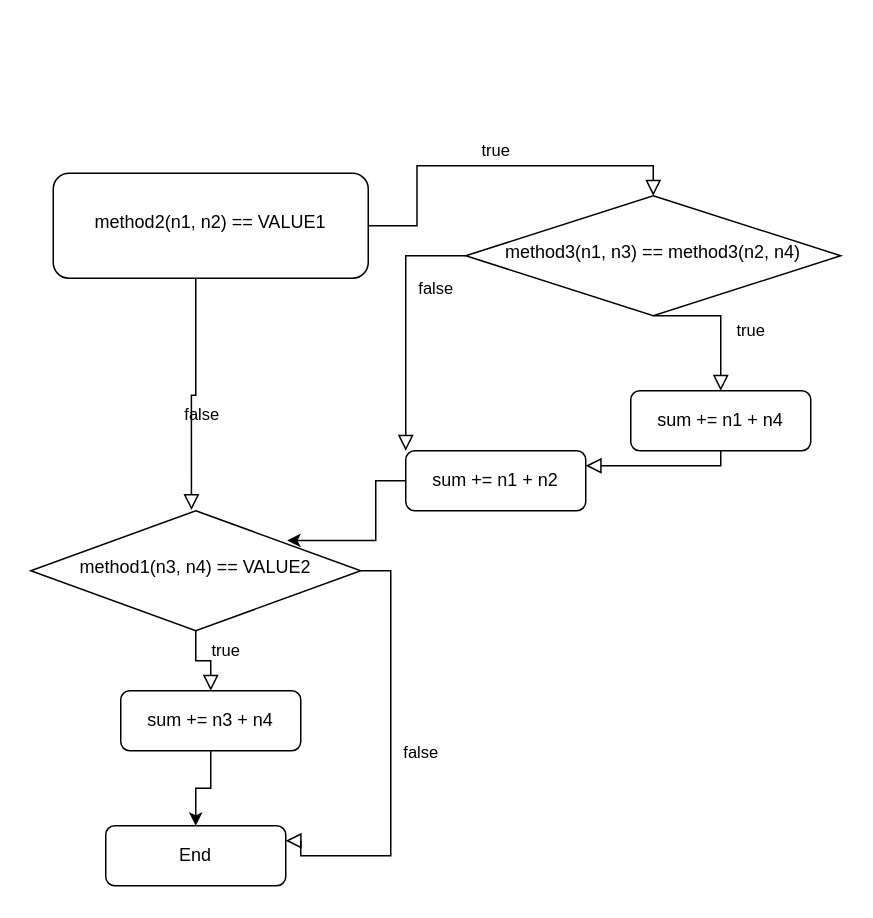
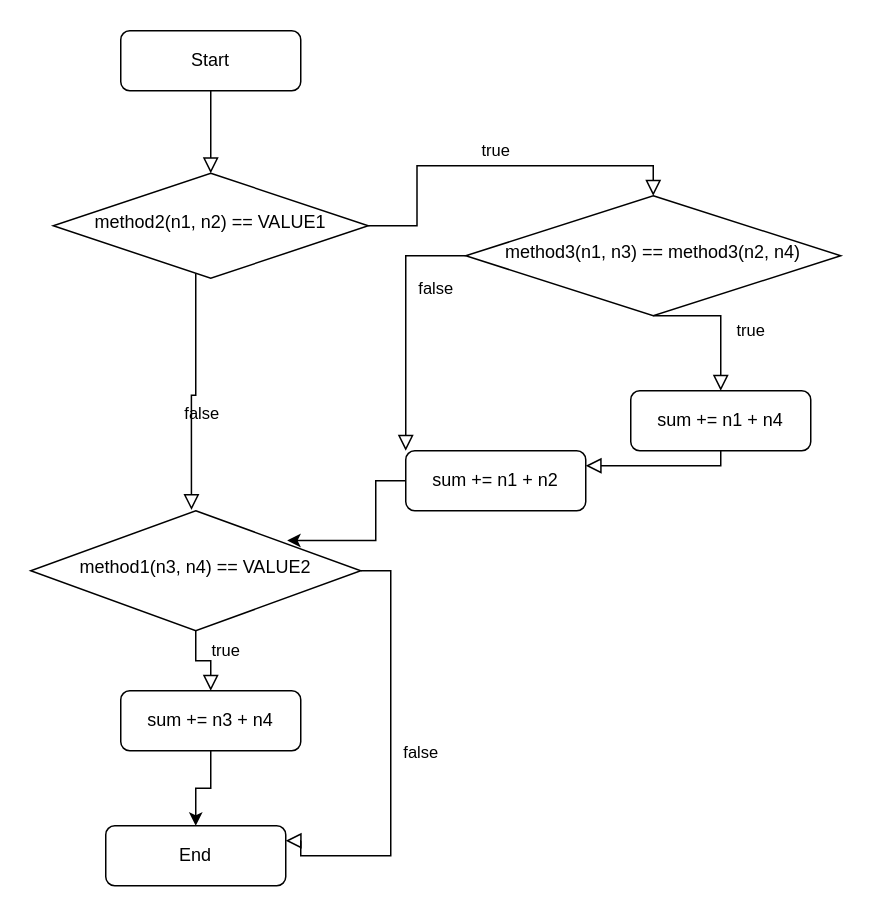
none -> (211, 61)
none -> (211, 124)
(211, 226) -> (211, 226)
